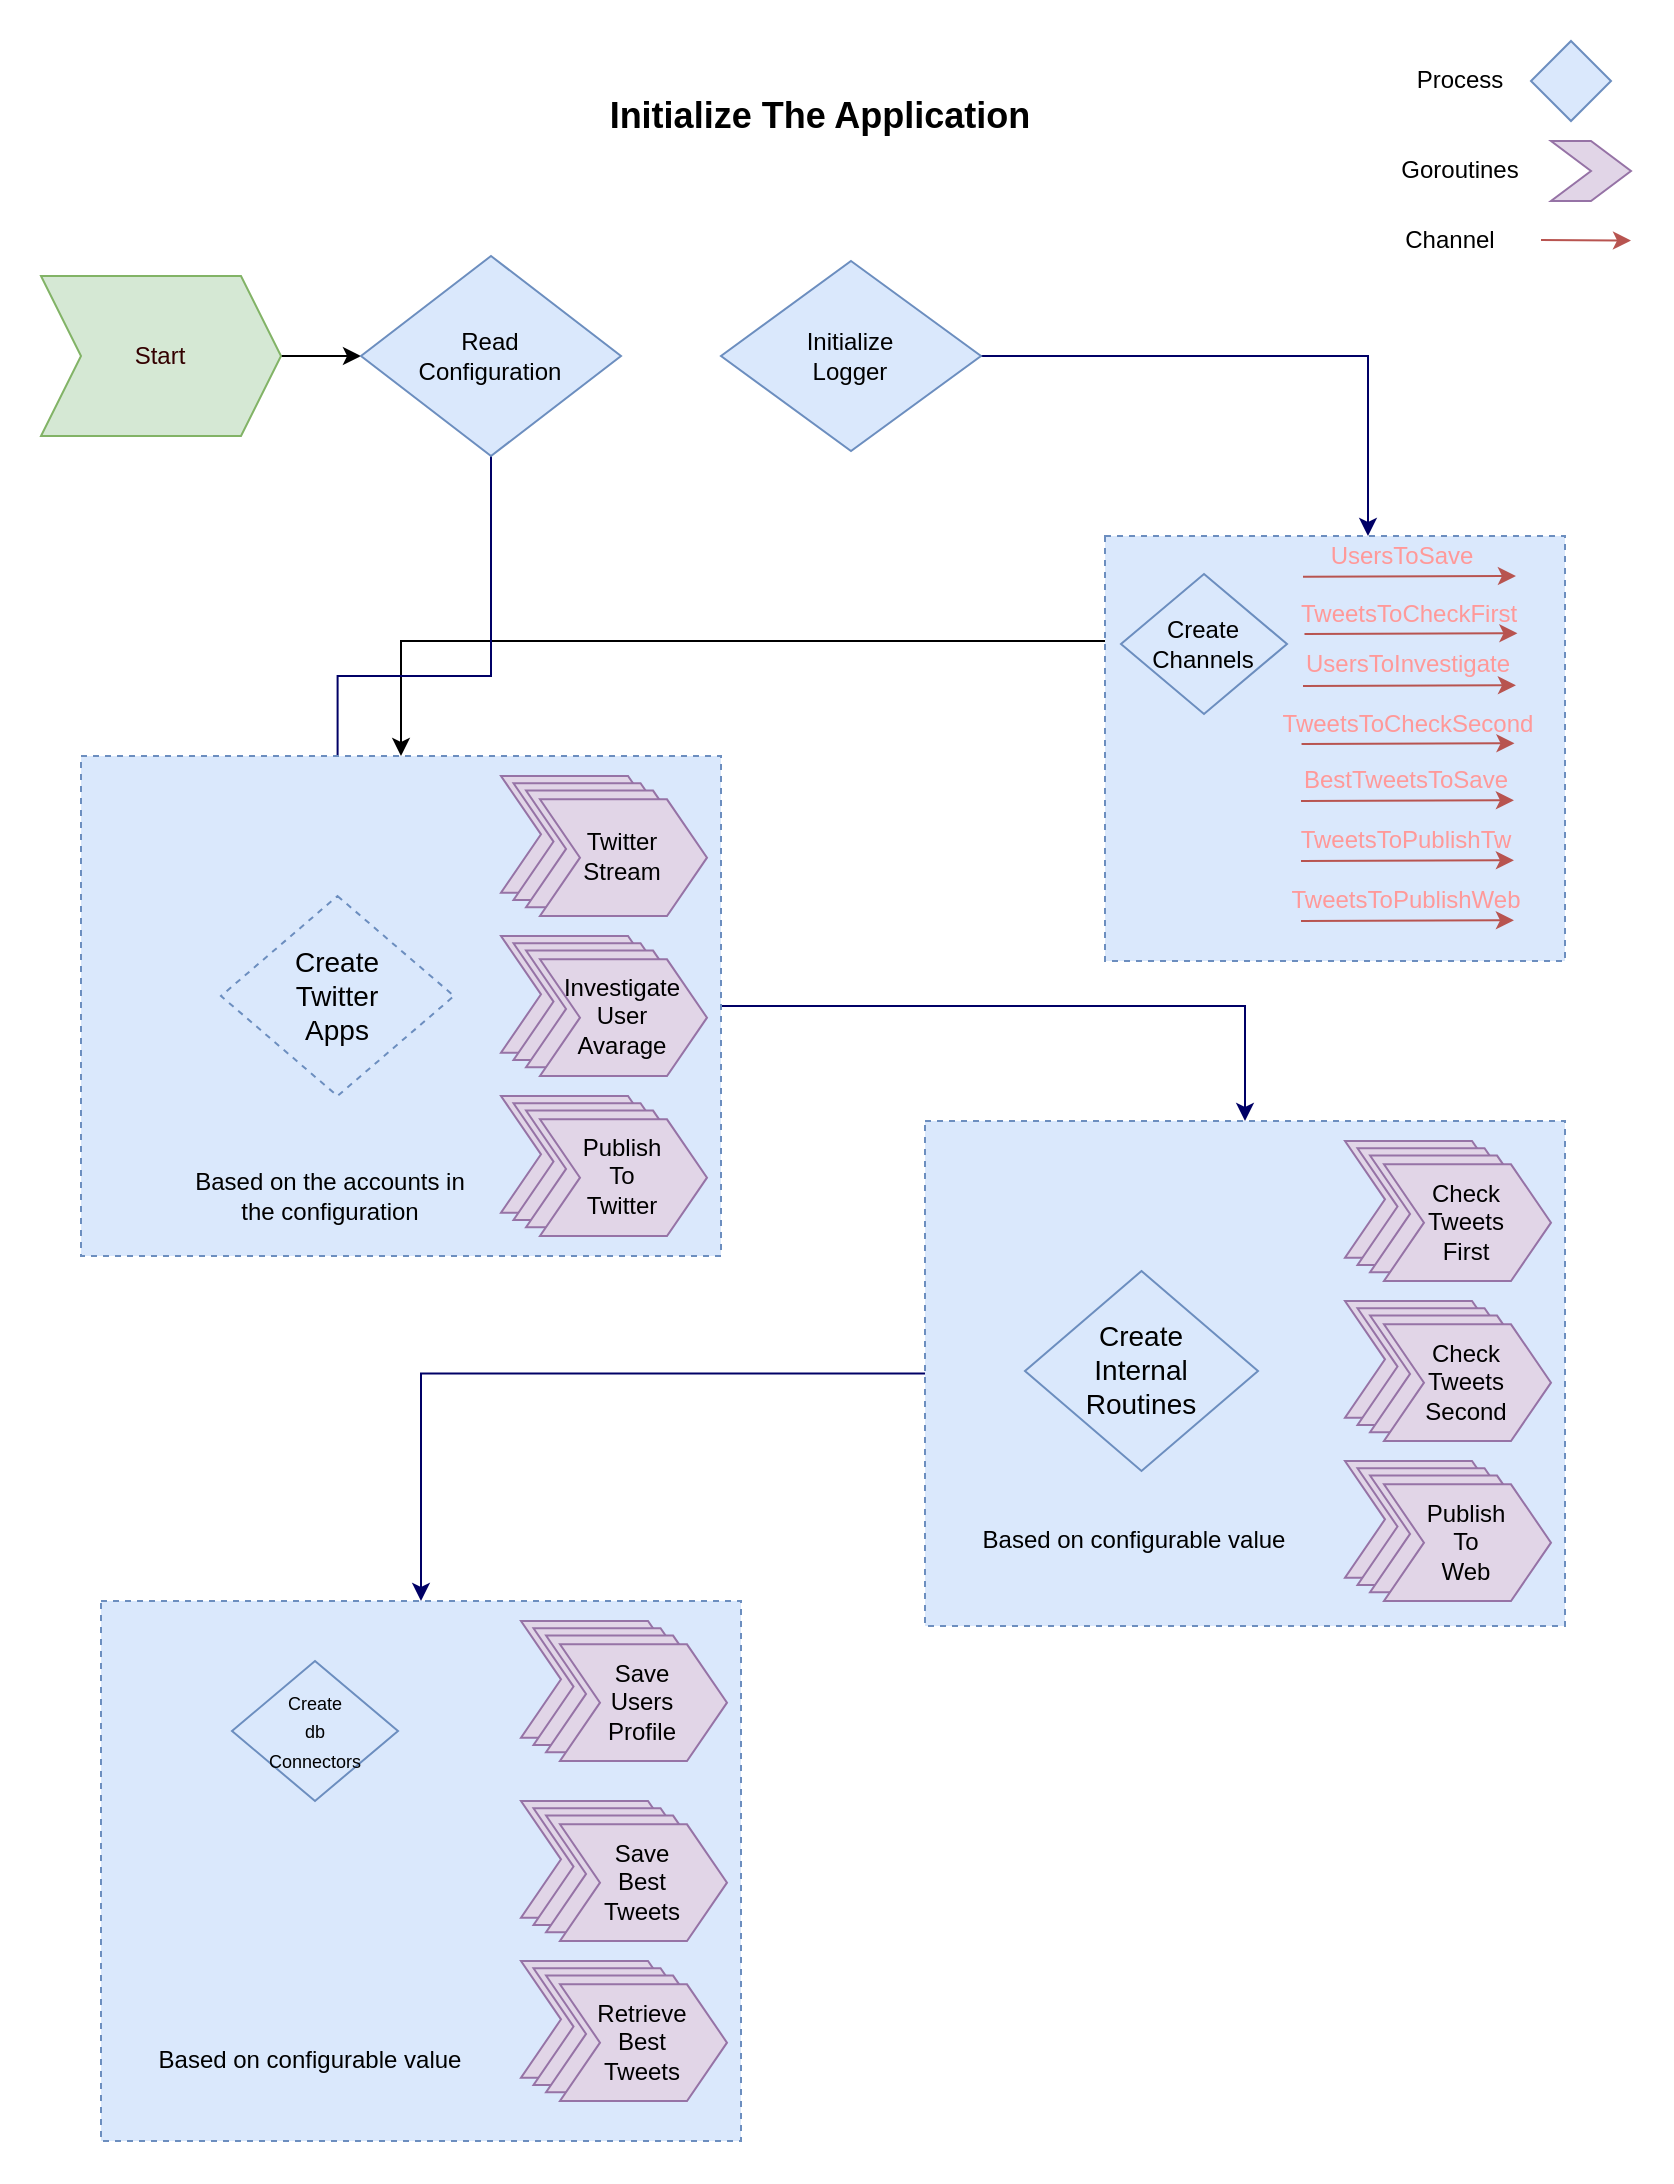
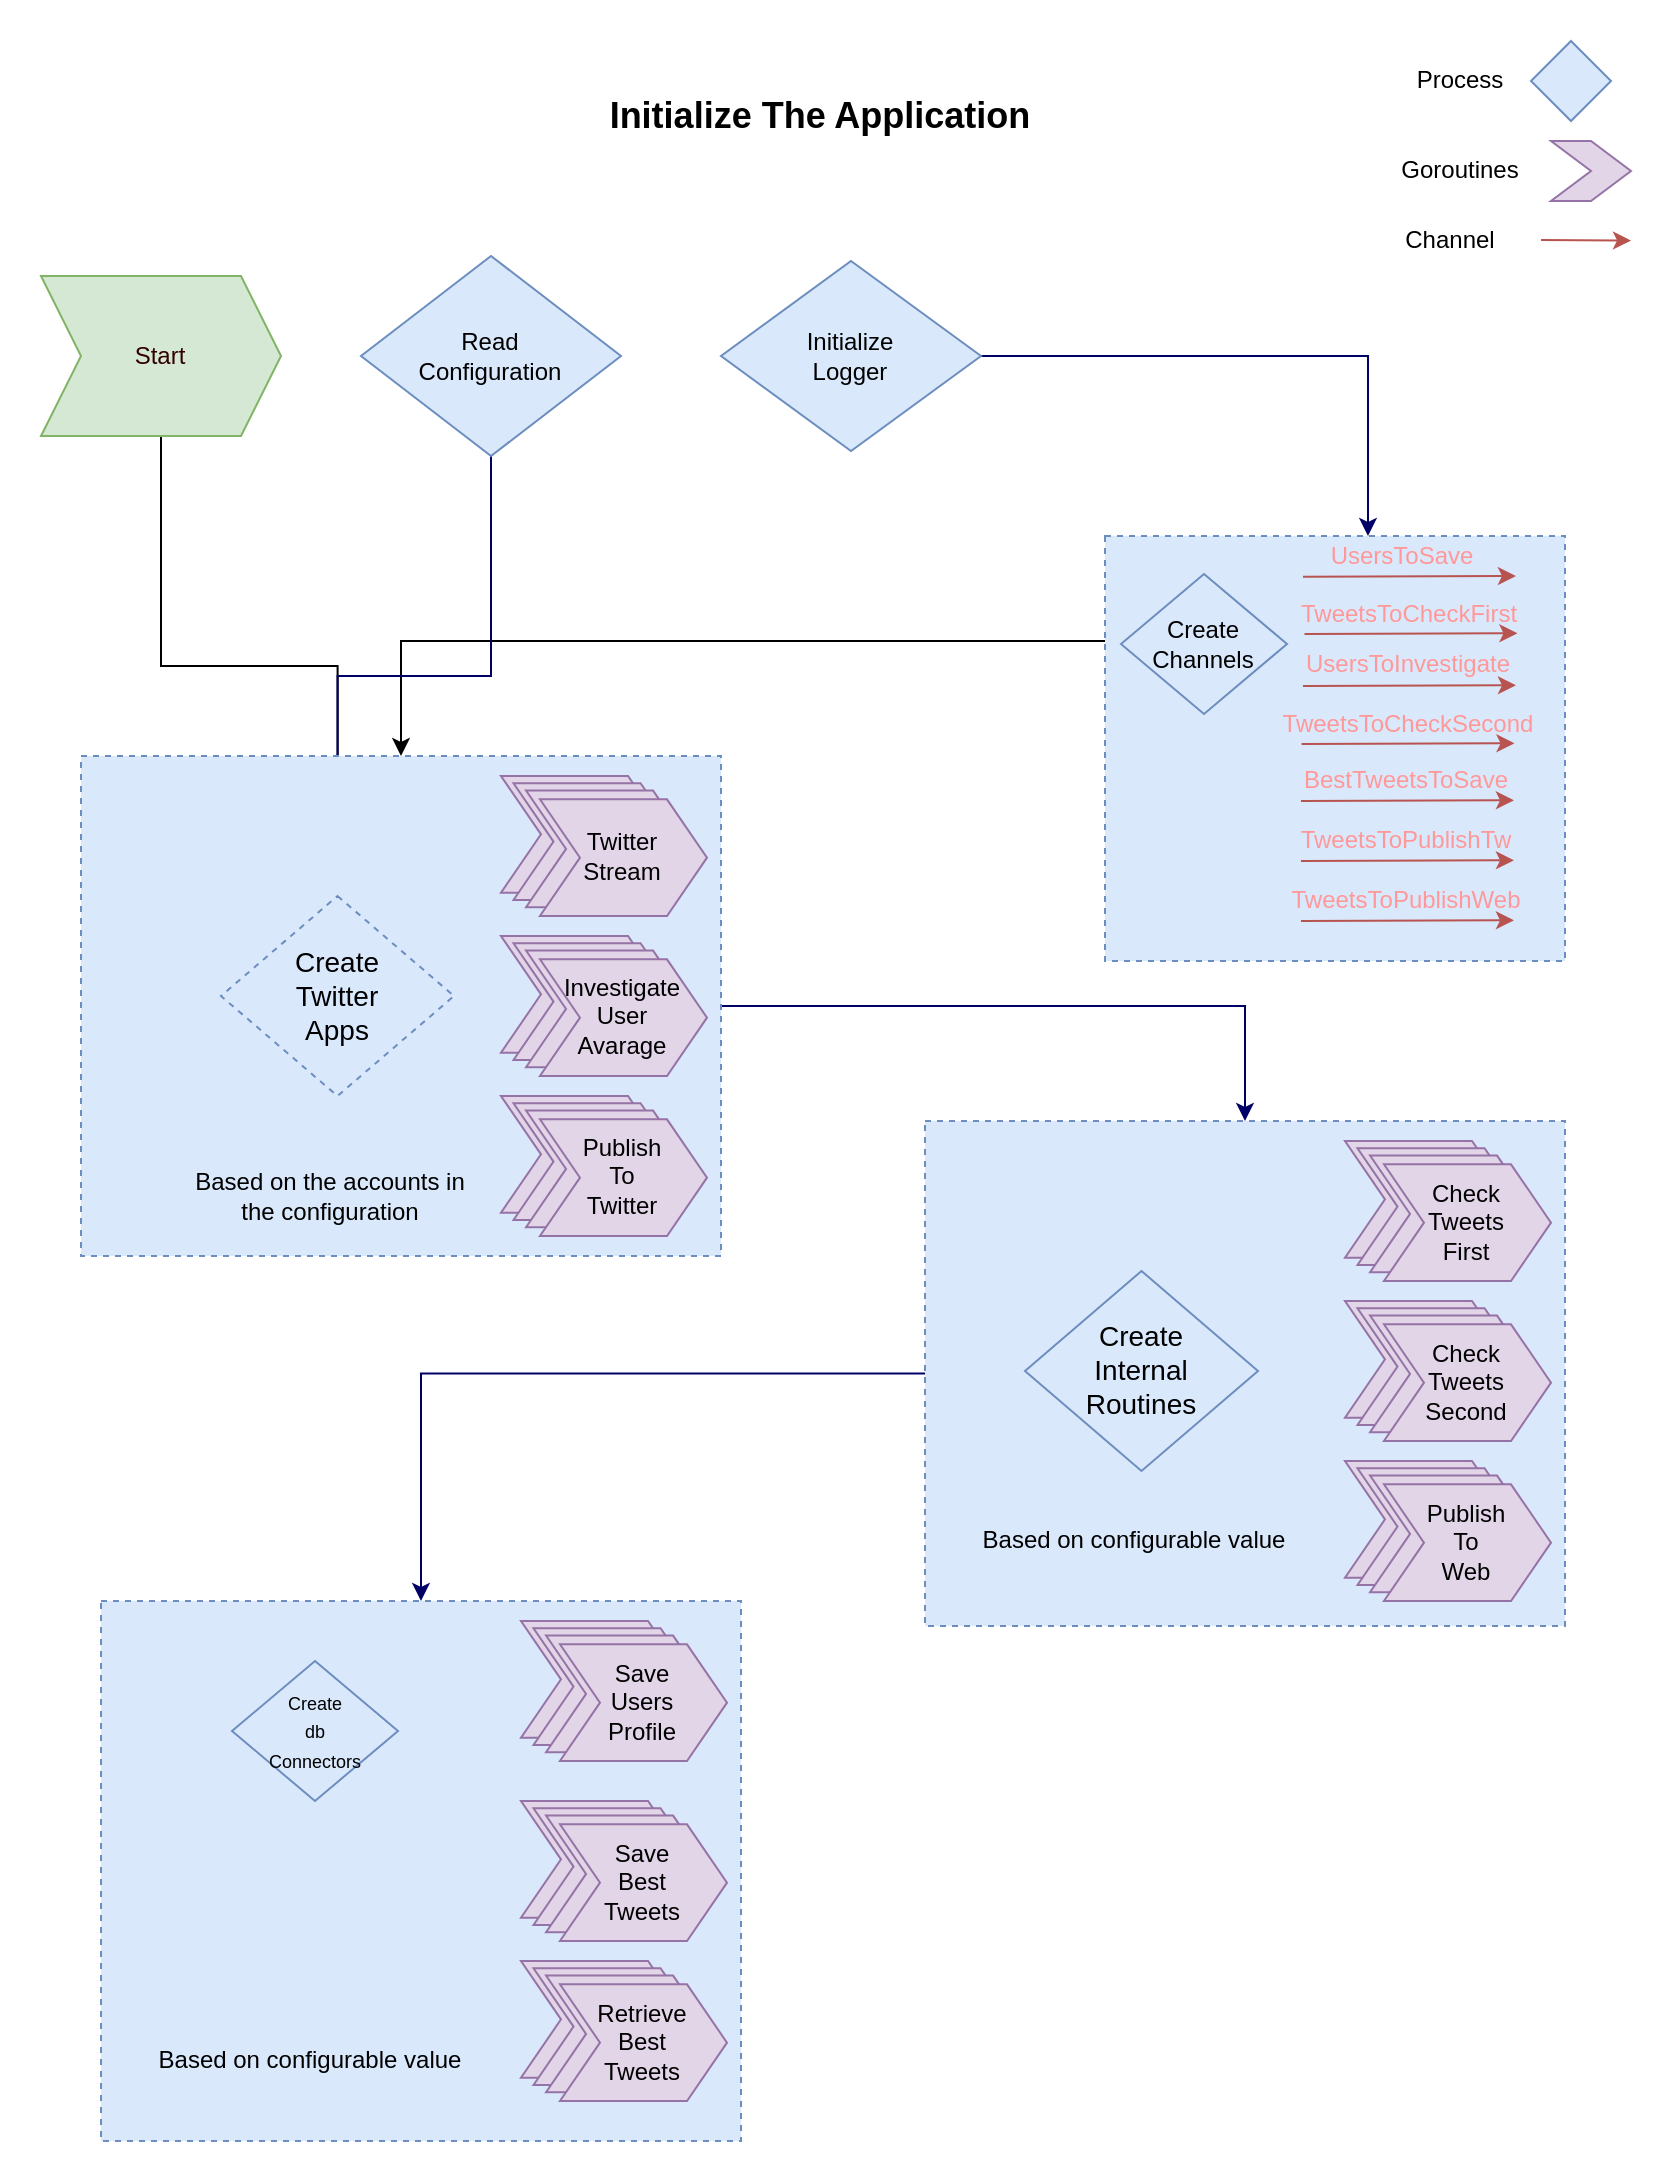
(314, 356) -> (161, 642)
